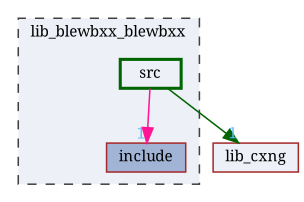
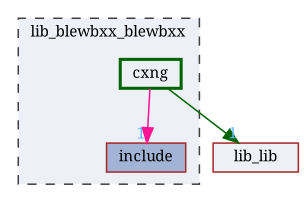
(151, 74) -> (151, 74)
(256, 158) -> (256, 158)
